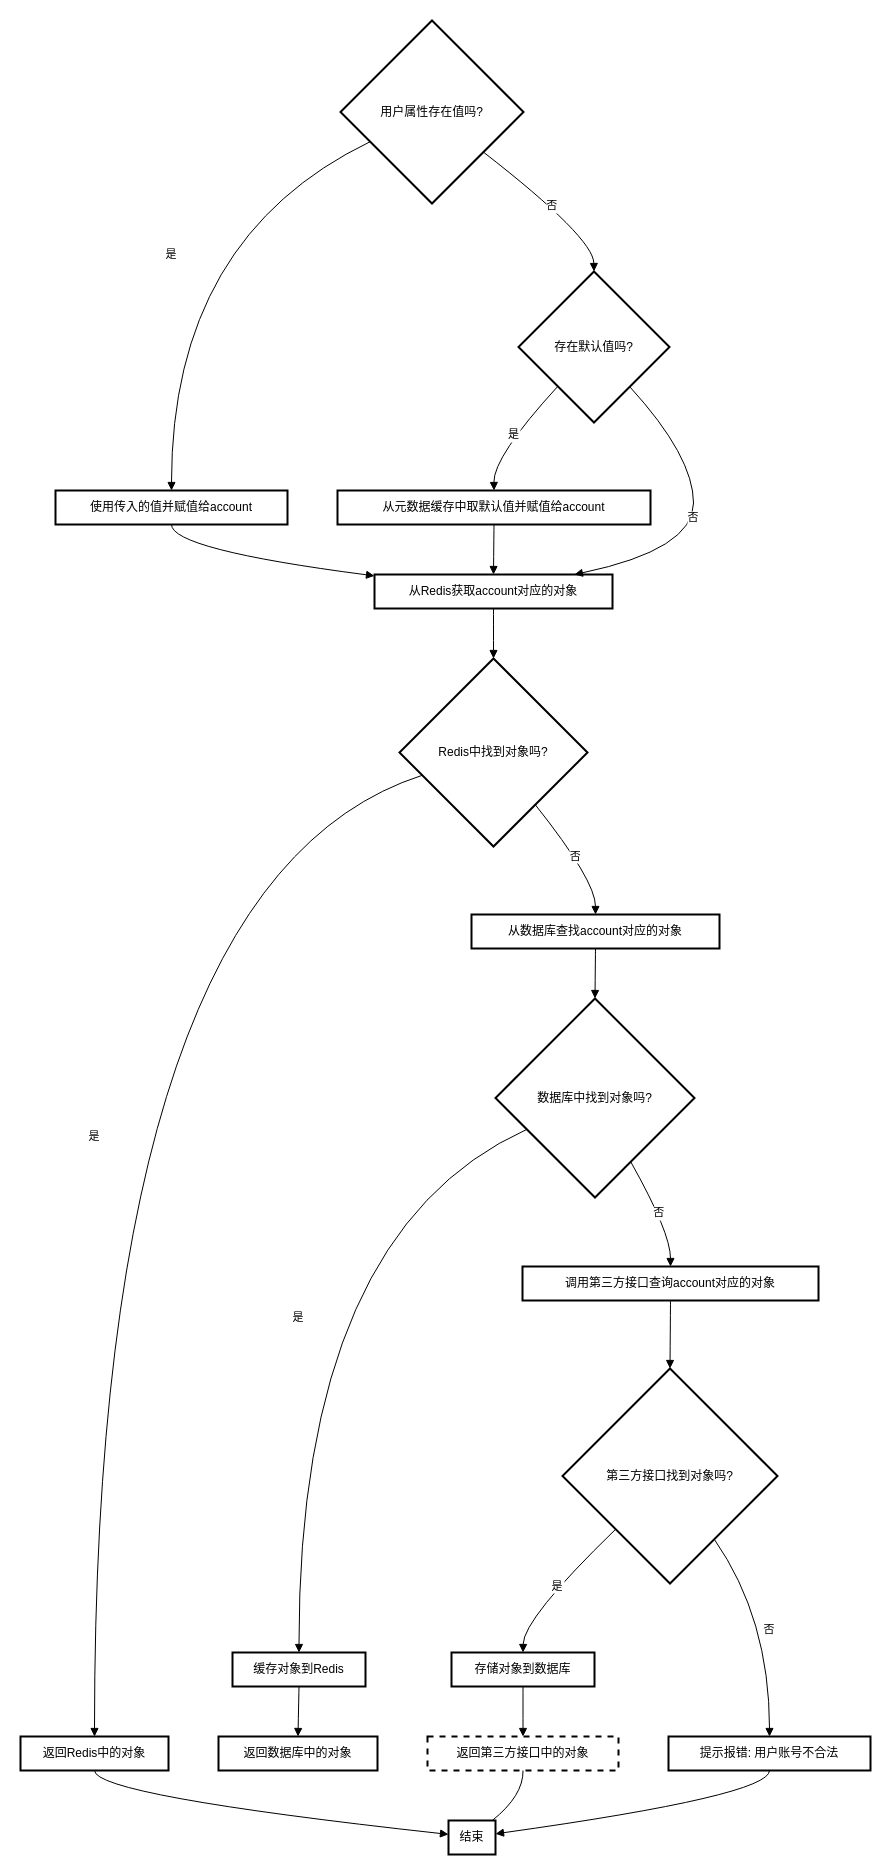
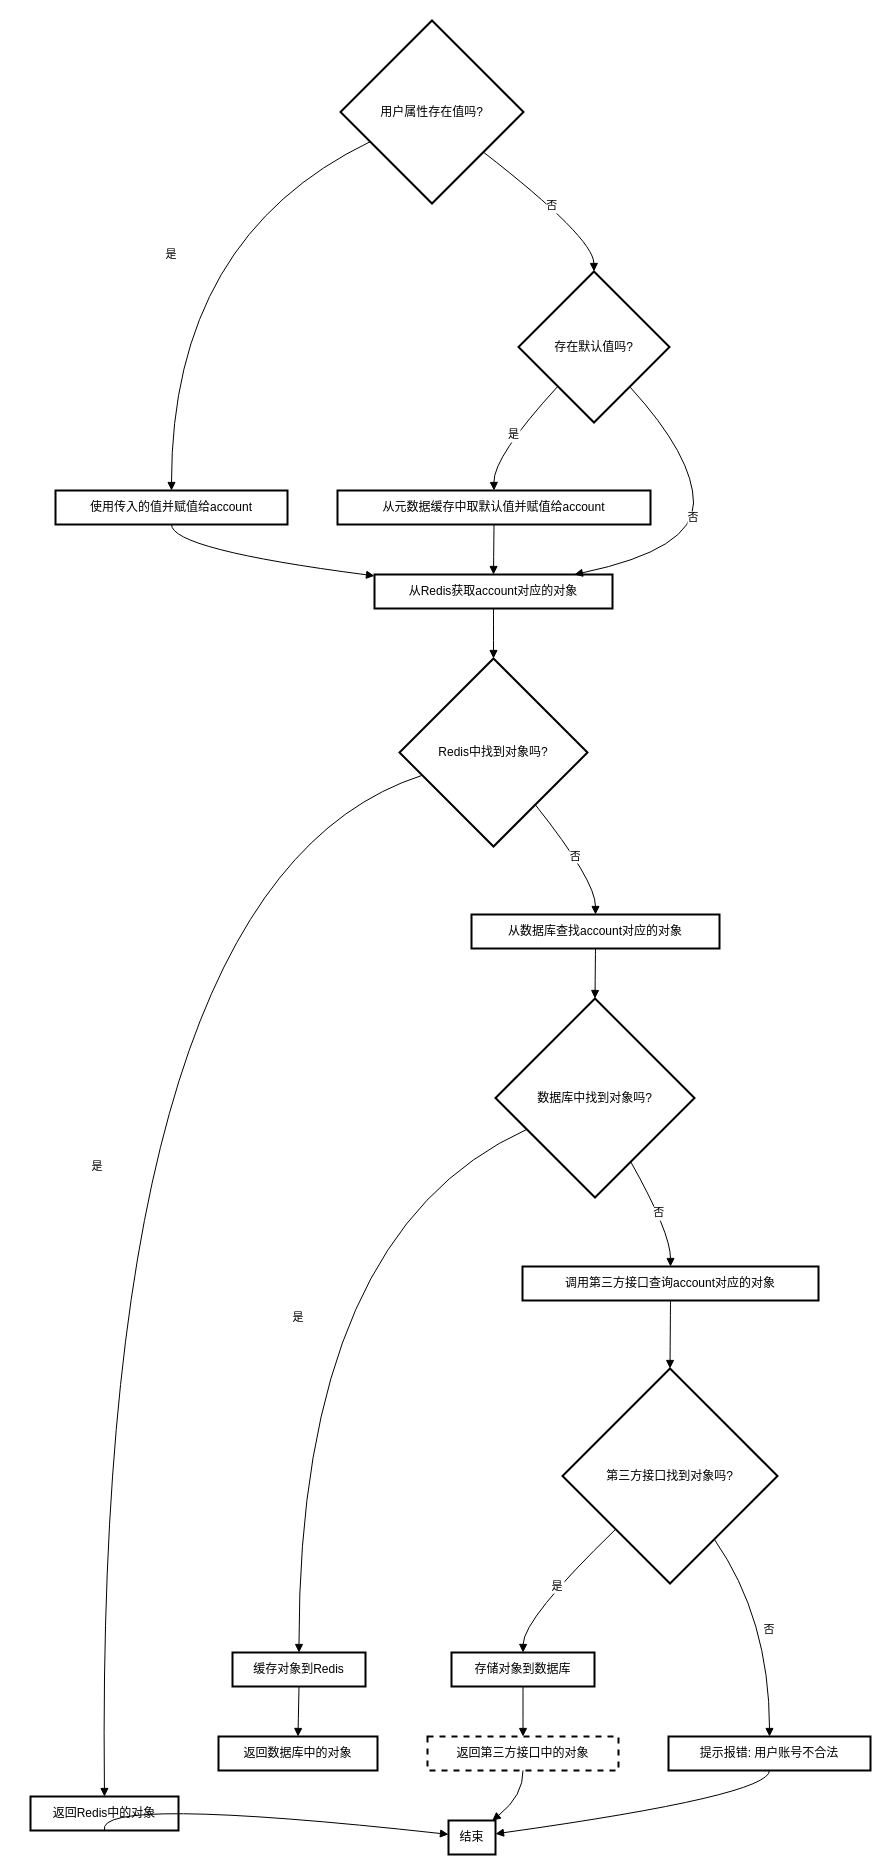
(95, 1754) -> (105, 1814)
(497, 1817) -> (499, 1815)
